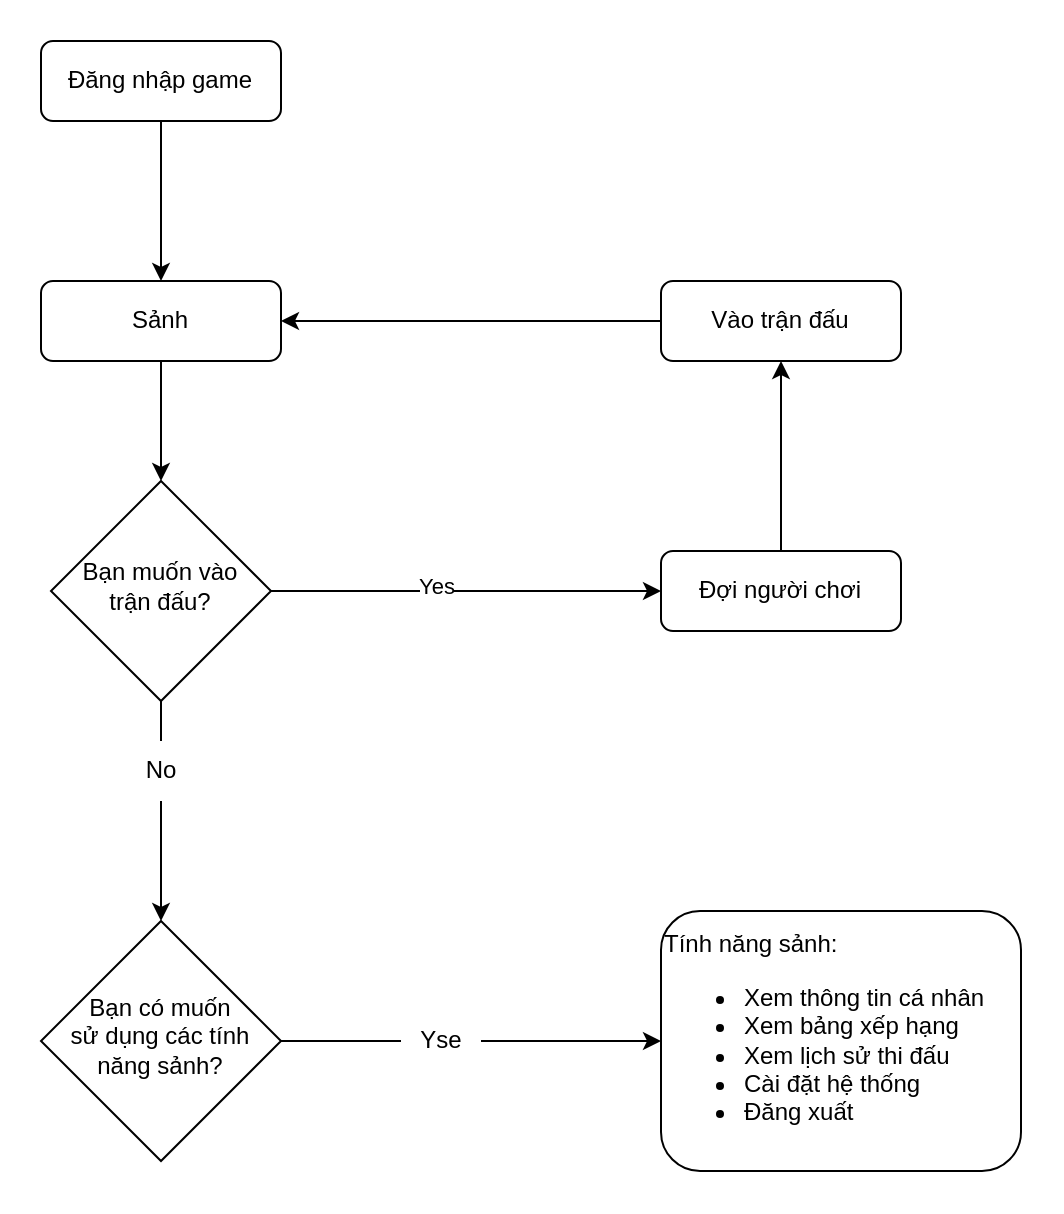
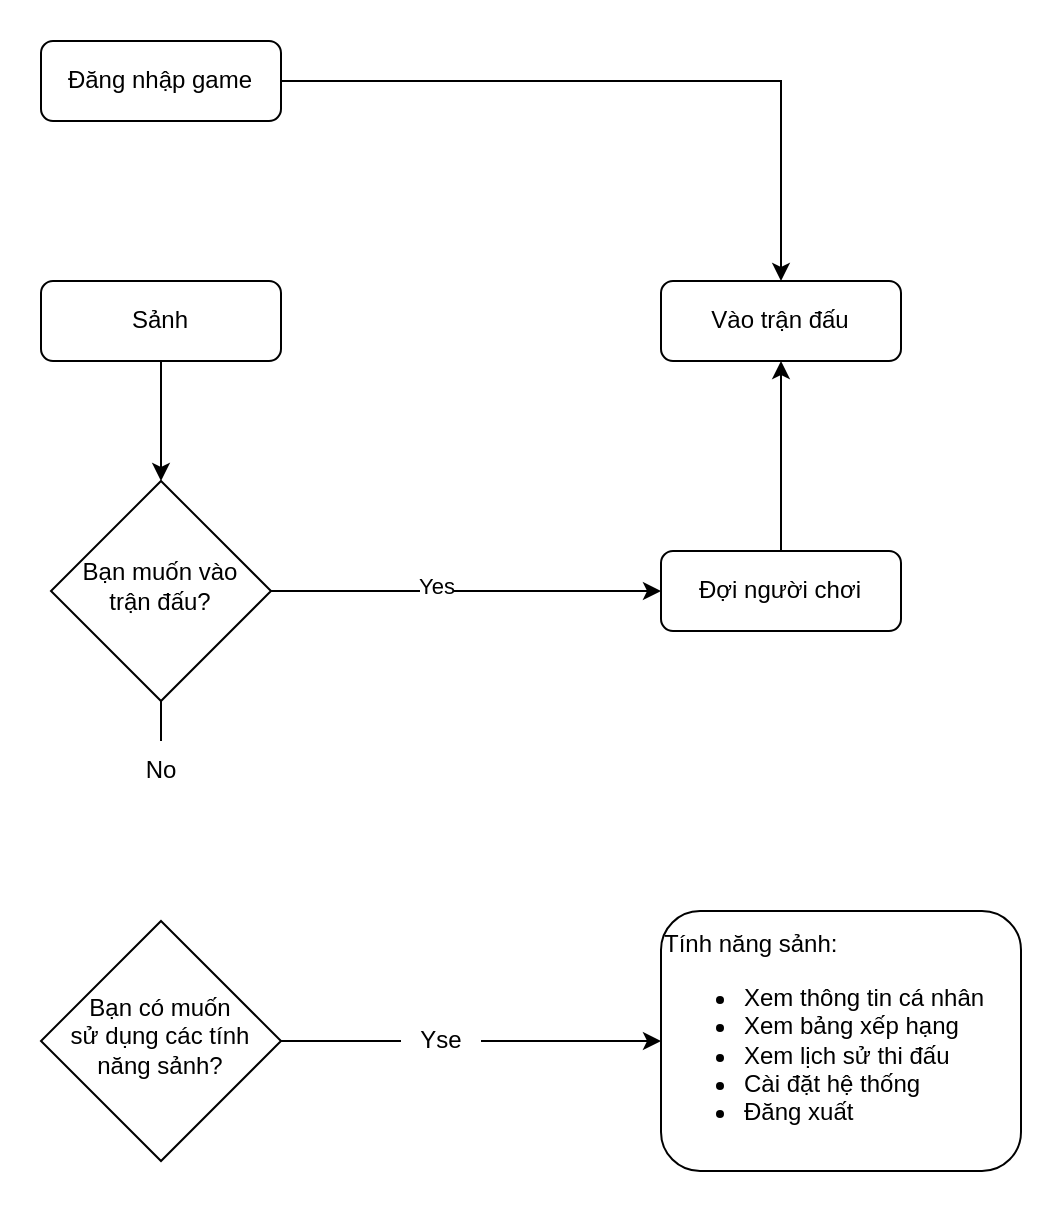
(161, 194) -> (624, 81)
(478, 321) -> none
(161, 854) -> none
